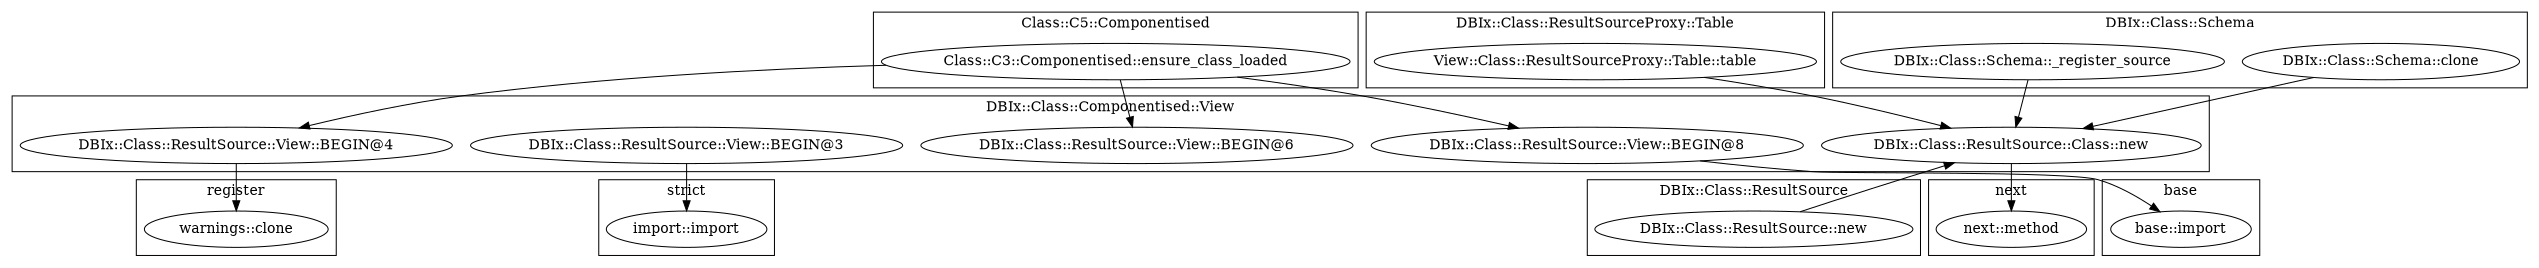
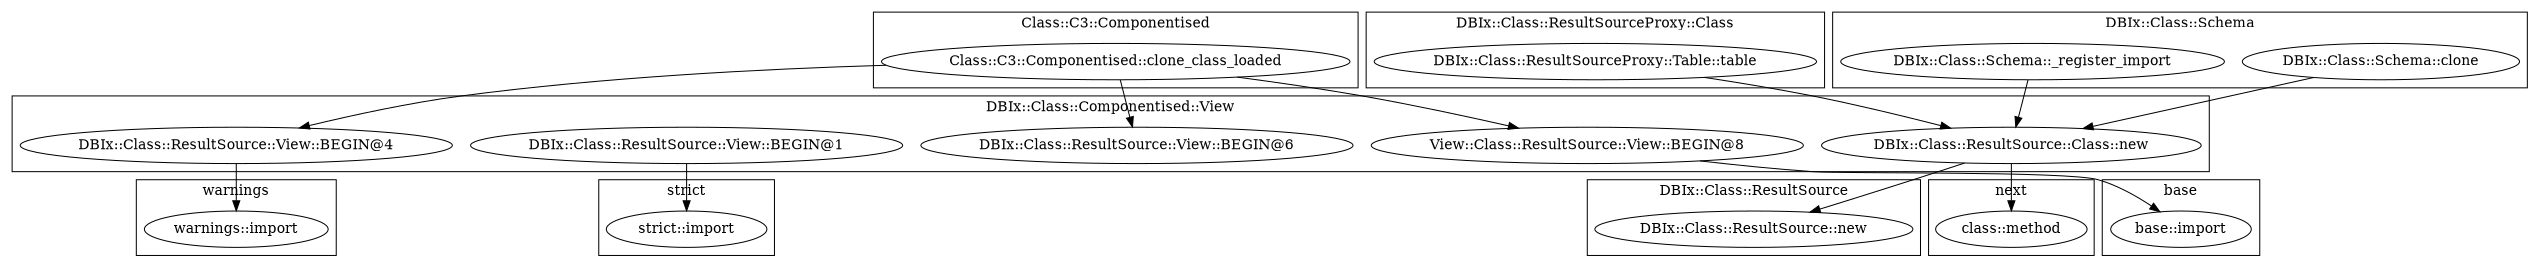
(1116, 24) -> (1116, 24)
(1595, 24) -> (1595, 24)
(1116, 62) -> (1116, 62)
(1595, 62) -> (1595, 62)
(2033, 62) -> (2033, 62)
(687, 145) -> (687, 145)
(1587, 145) -> (1587, 145)
(1872, 188) -> (1892, 186)
(236, 191) -> (236, 191)
(236, 229) -> (236, 229)
(687, 229) -> (687, 229)
(2011, 229) -> (2011, 229)
